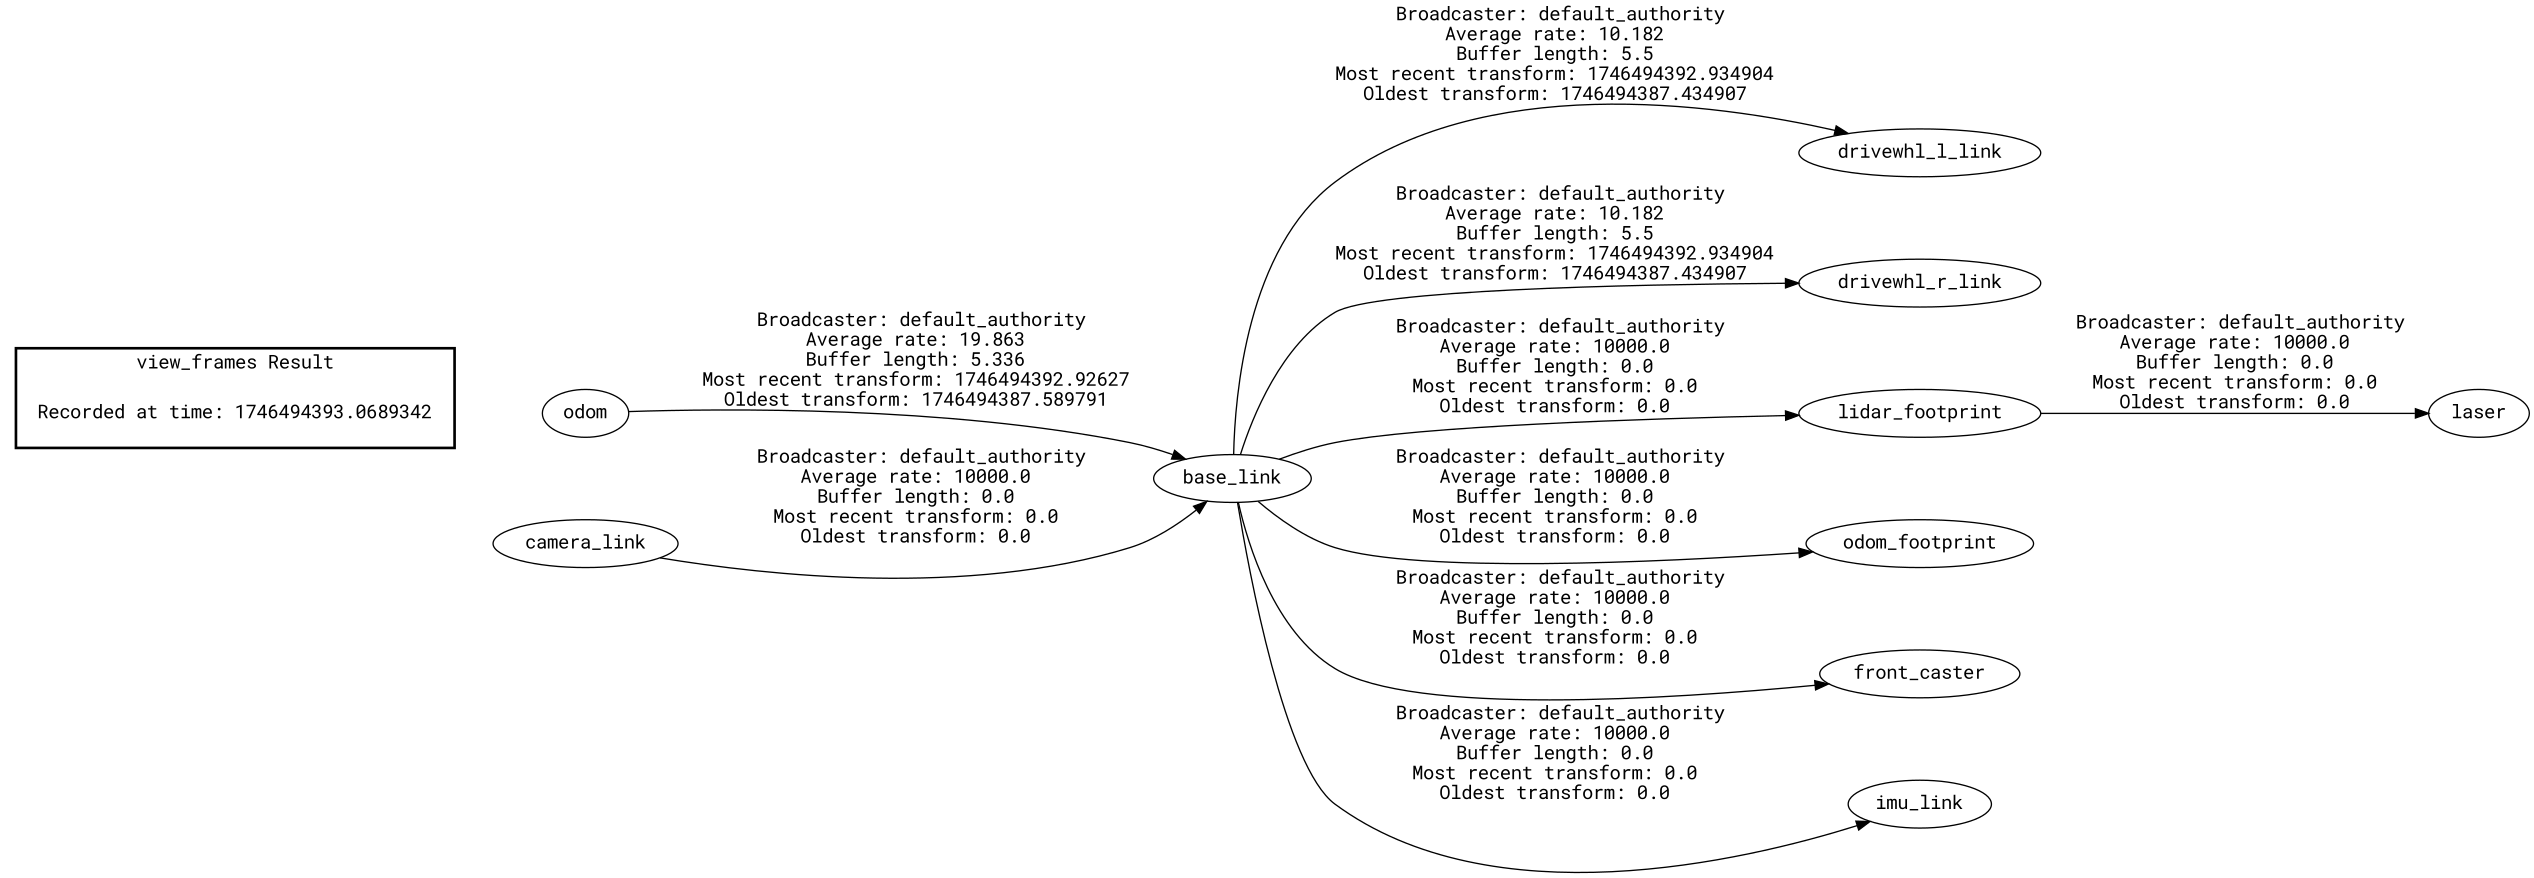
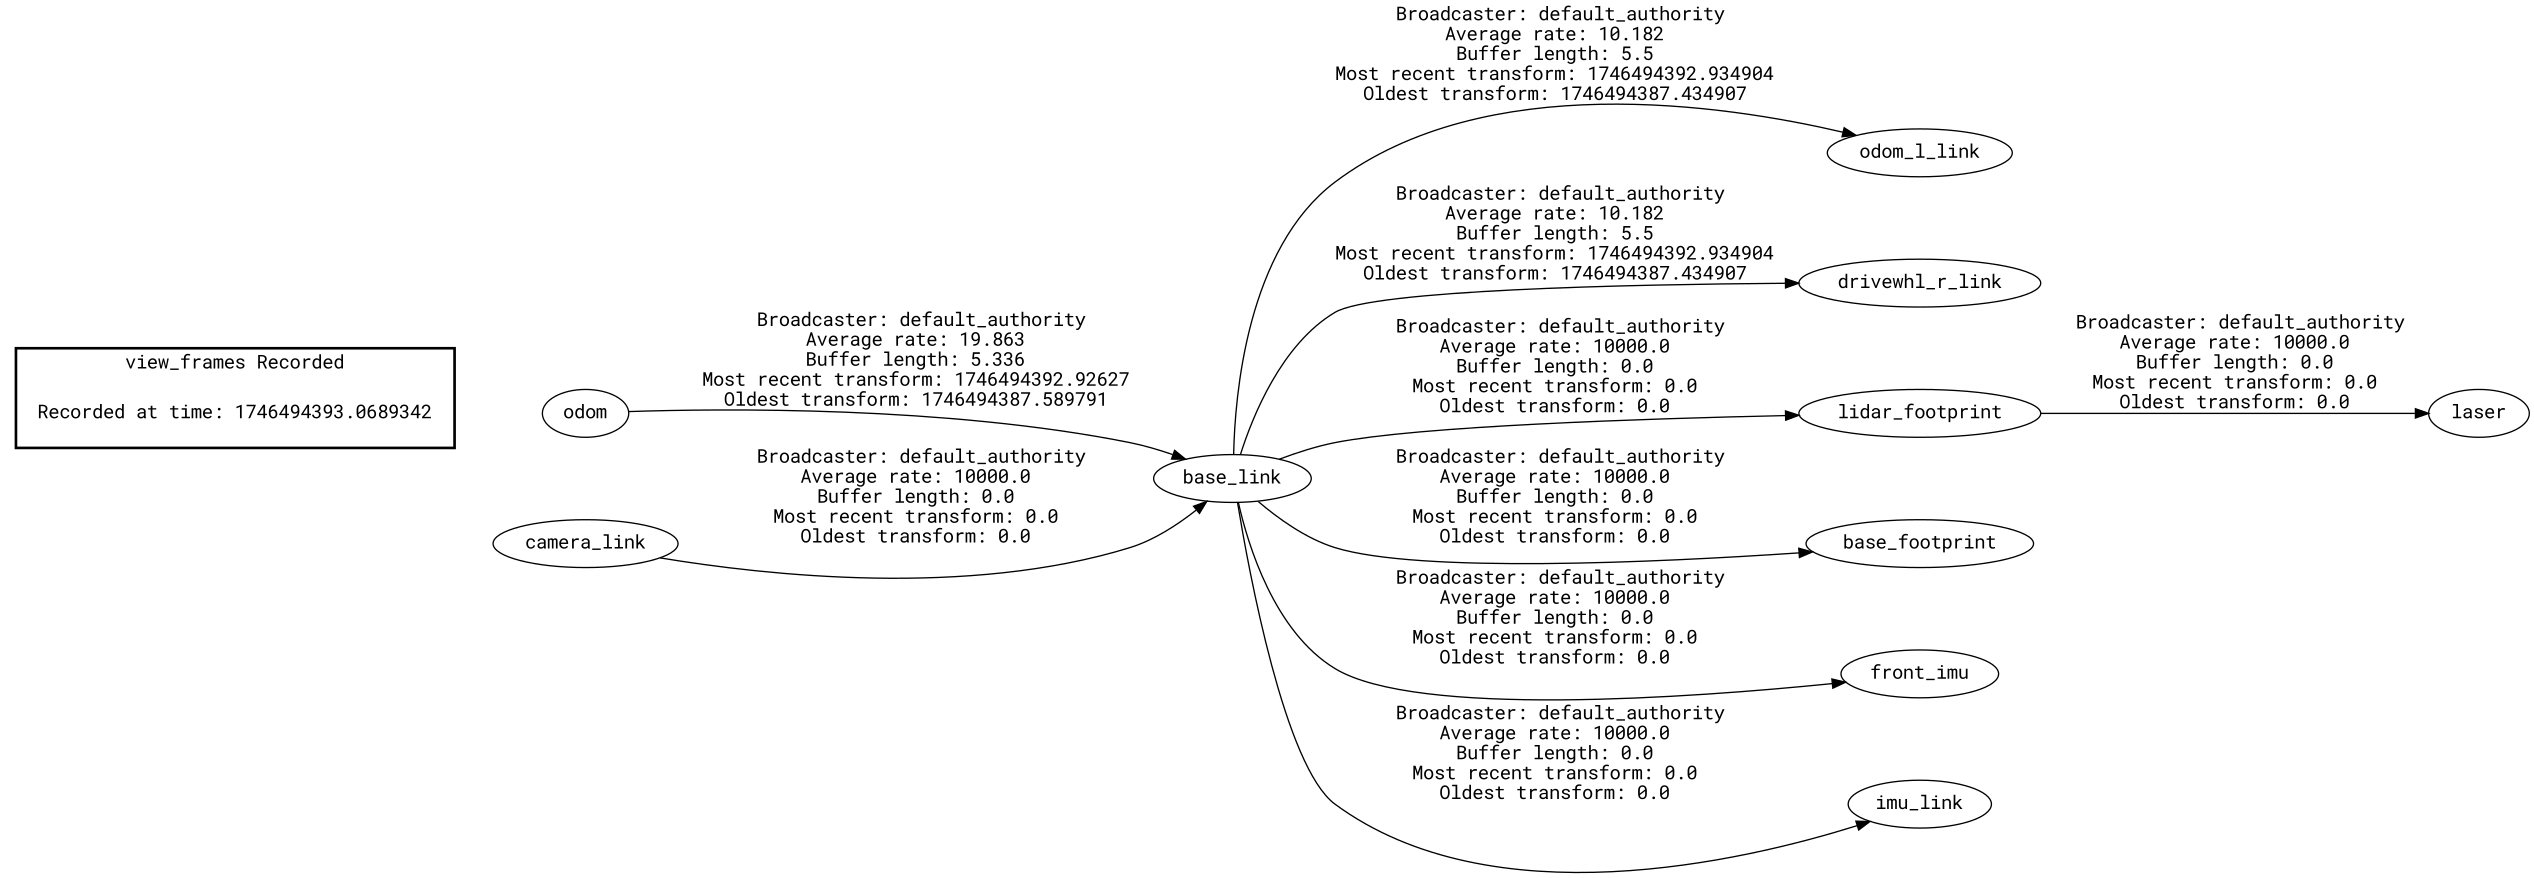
(1920, 153) -> (1920, 153)
(235, 364) -> (235, 364)
(1920, 544) -> (1920, 544)
(1920, 674) -> (1920, 674)
